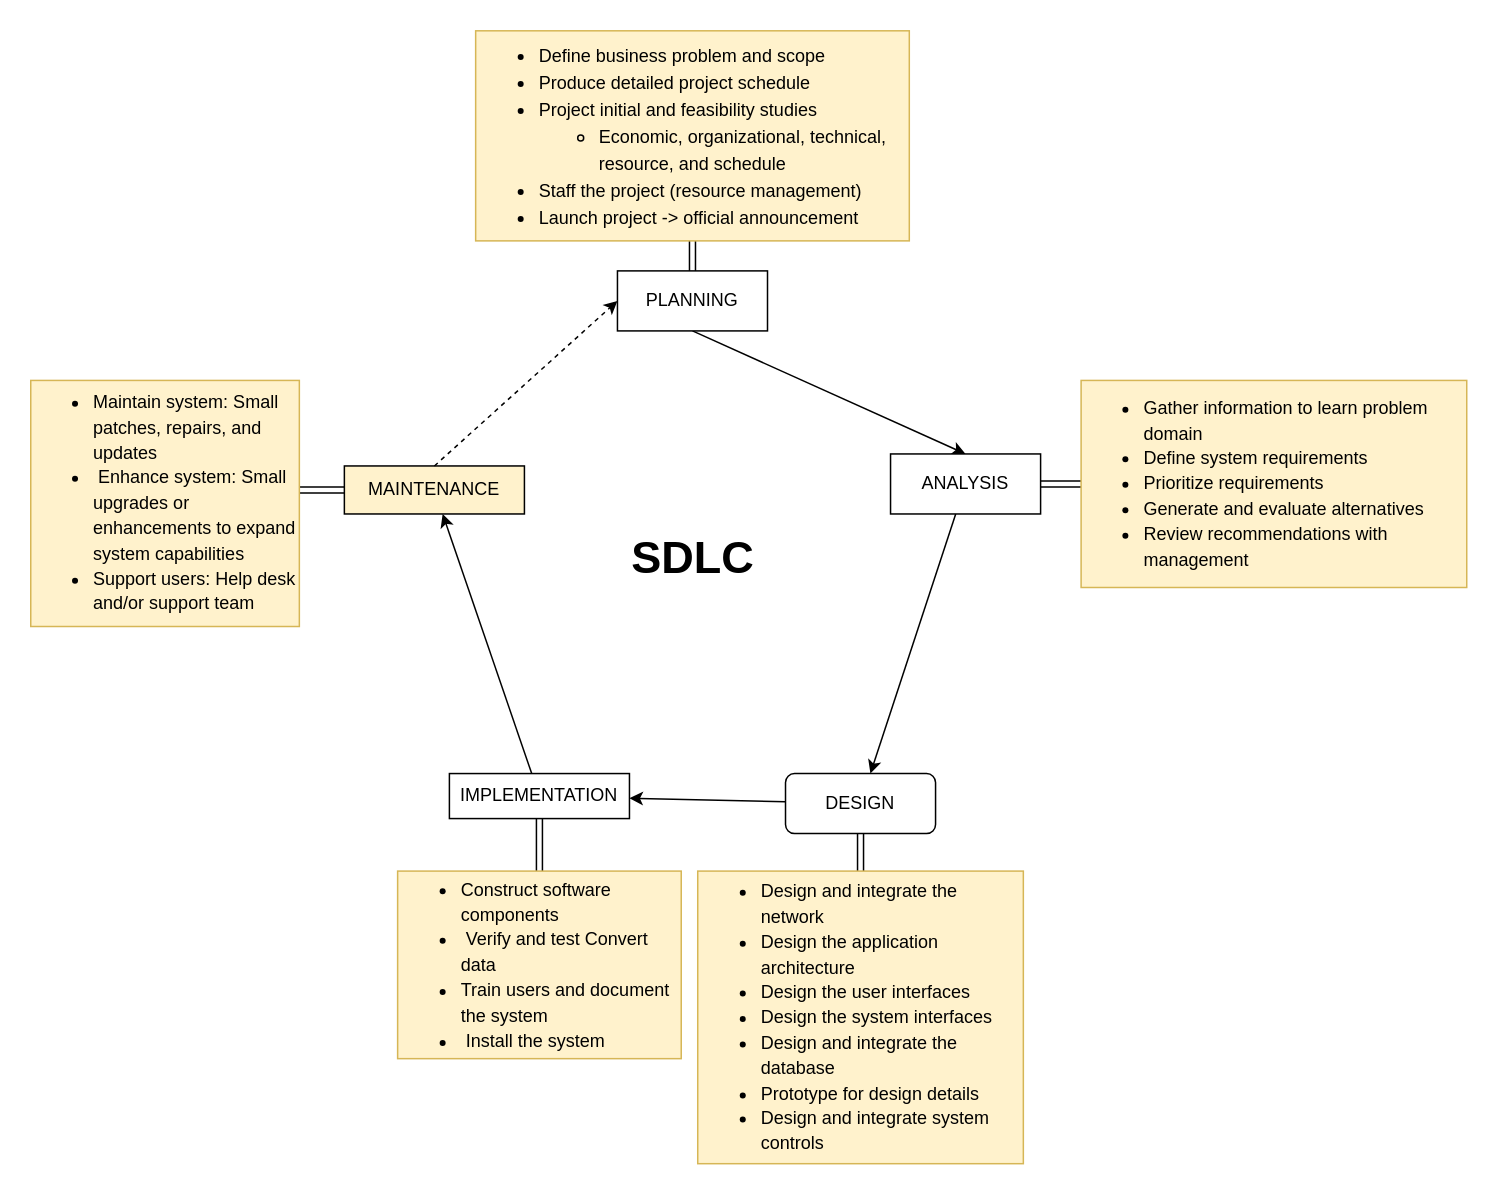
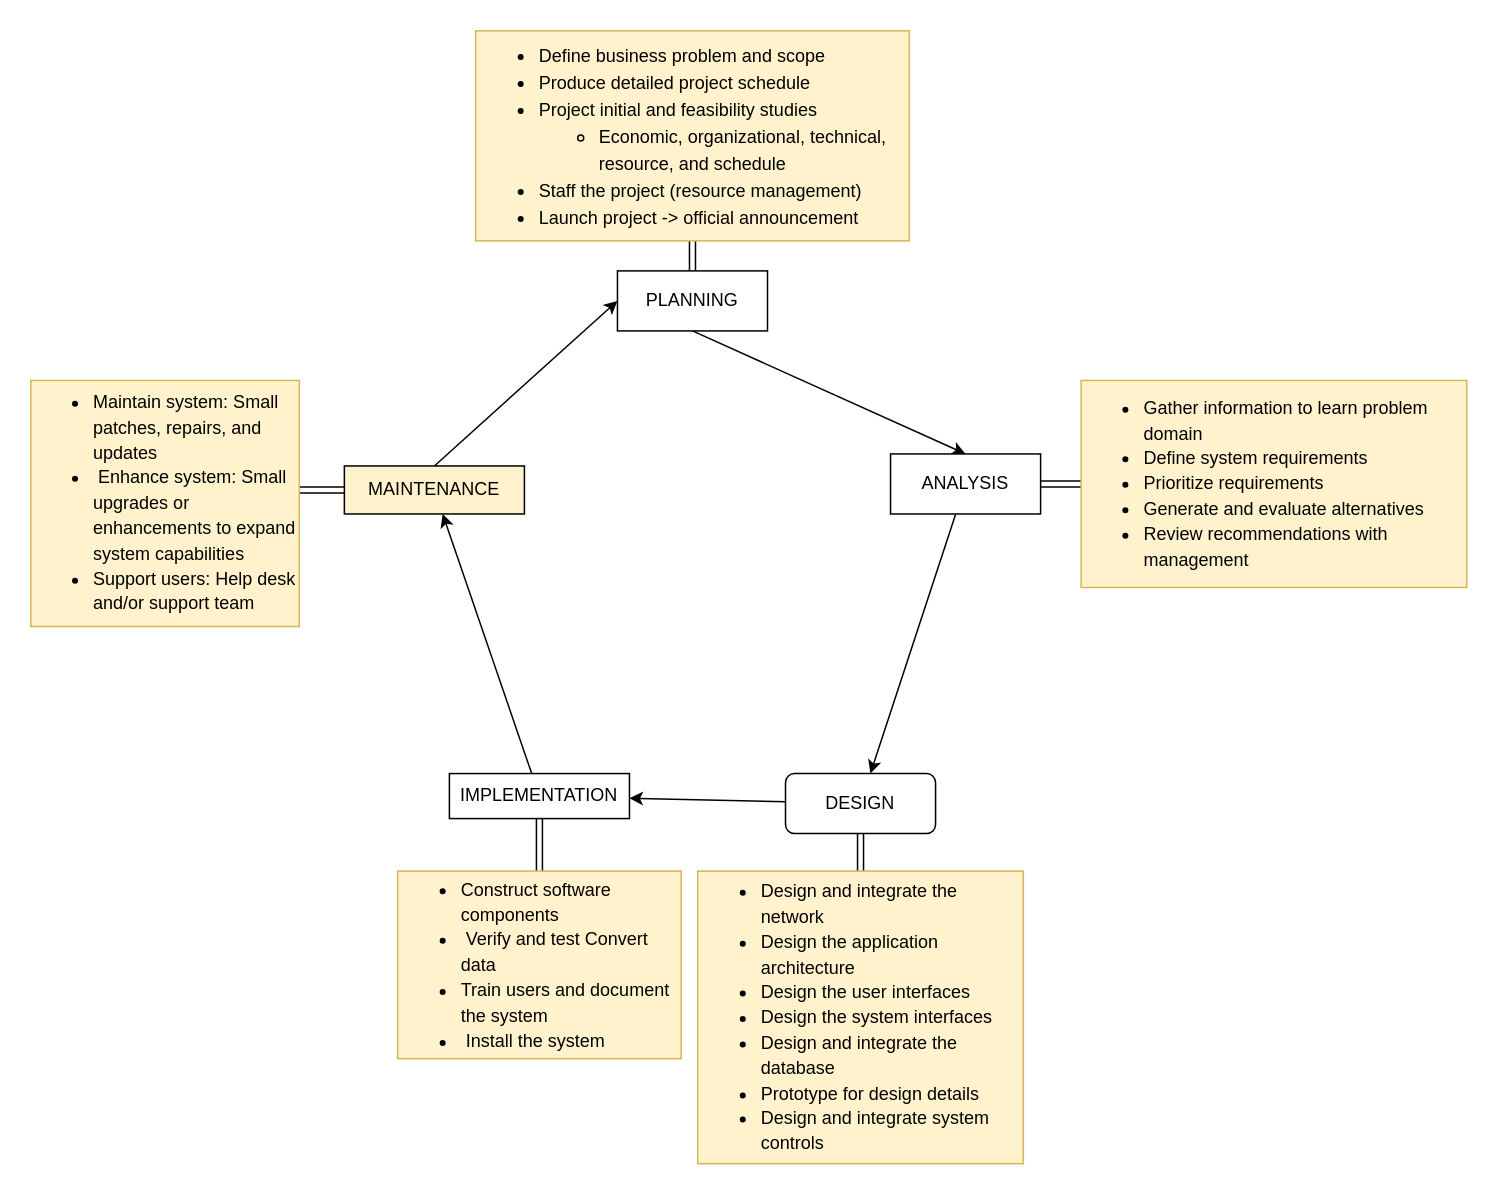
(522, 386) -> (522, 386)
(692, 557) -> none
